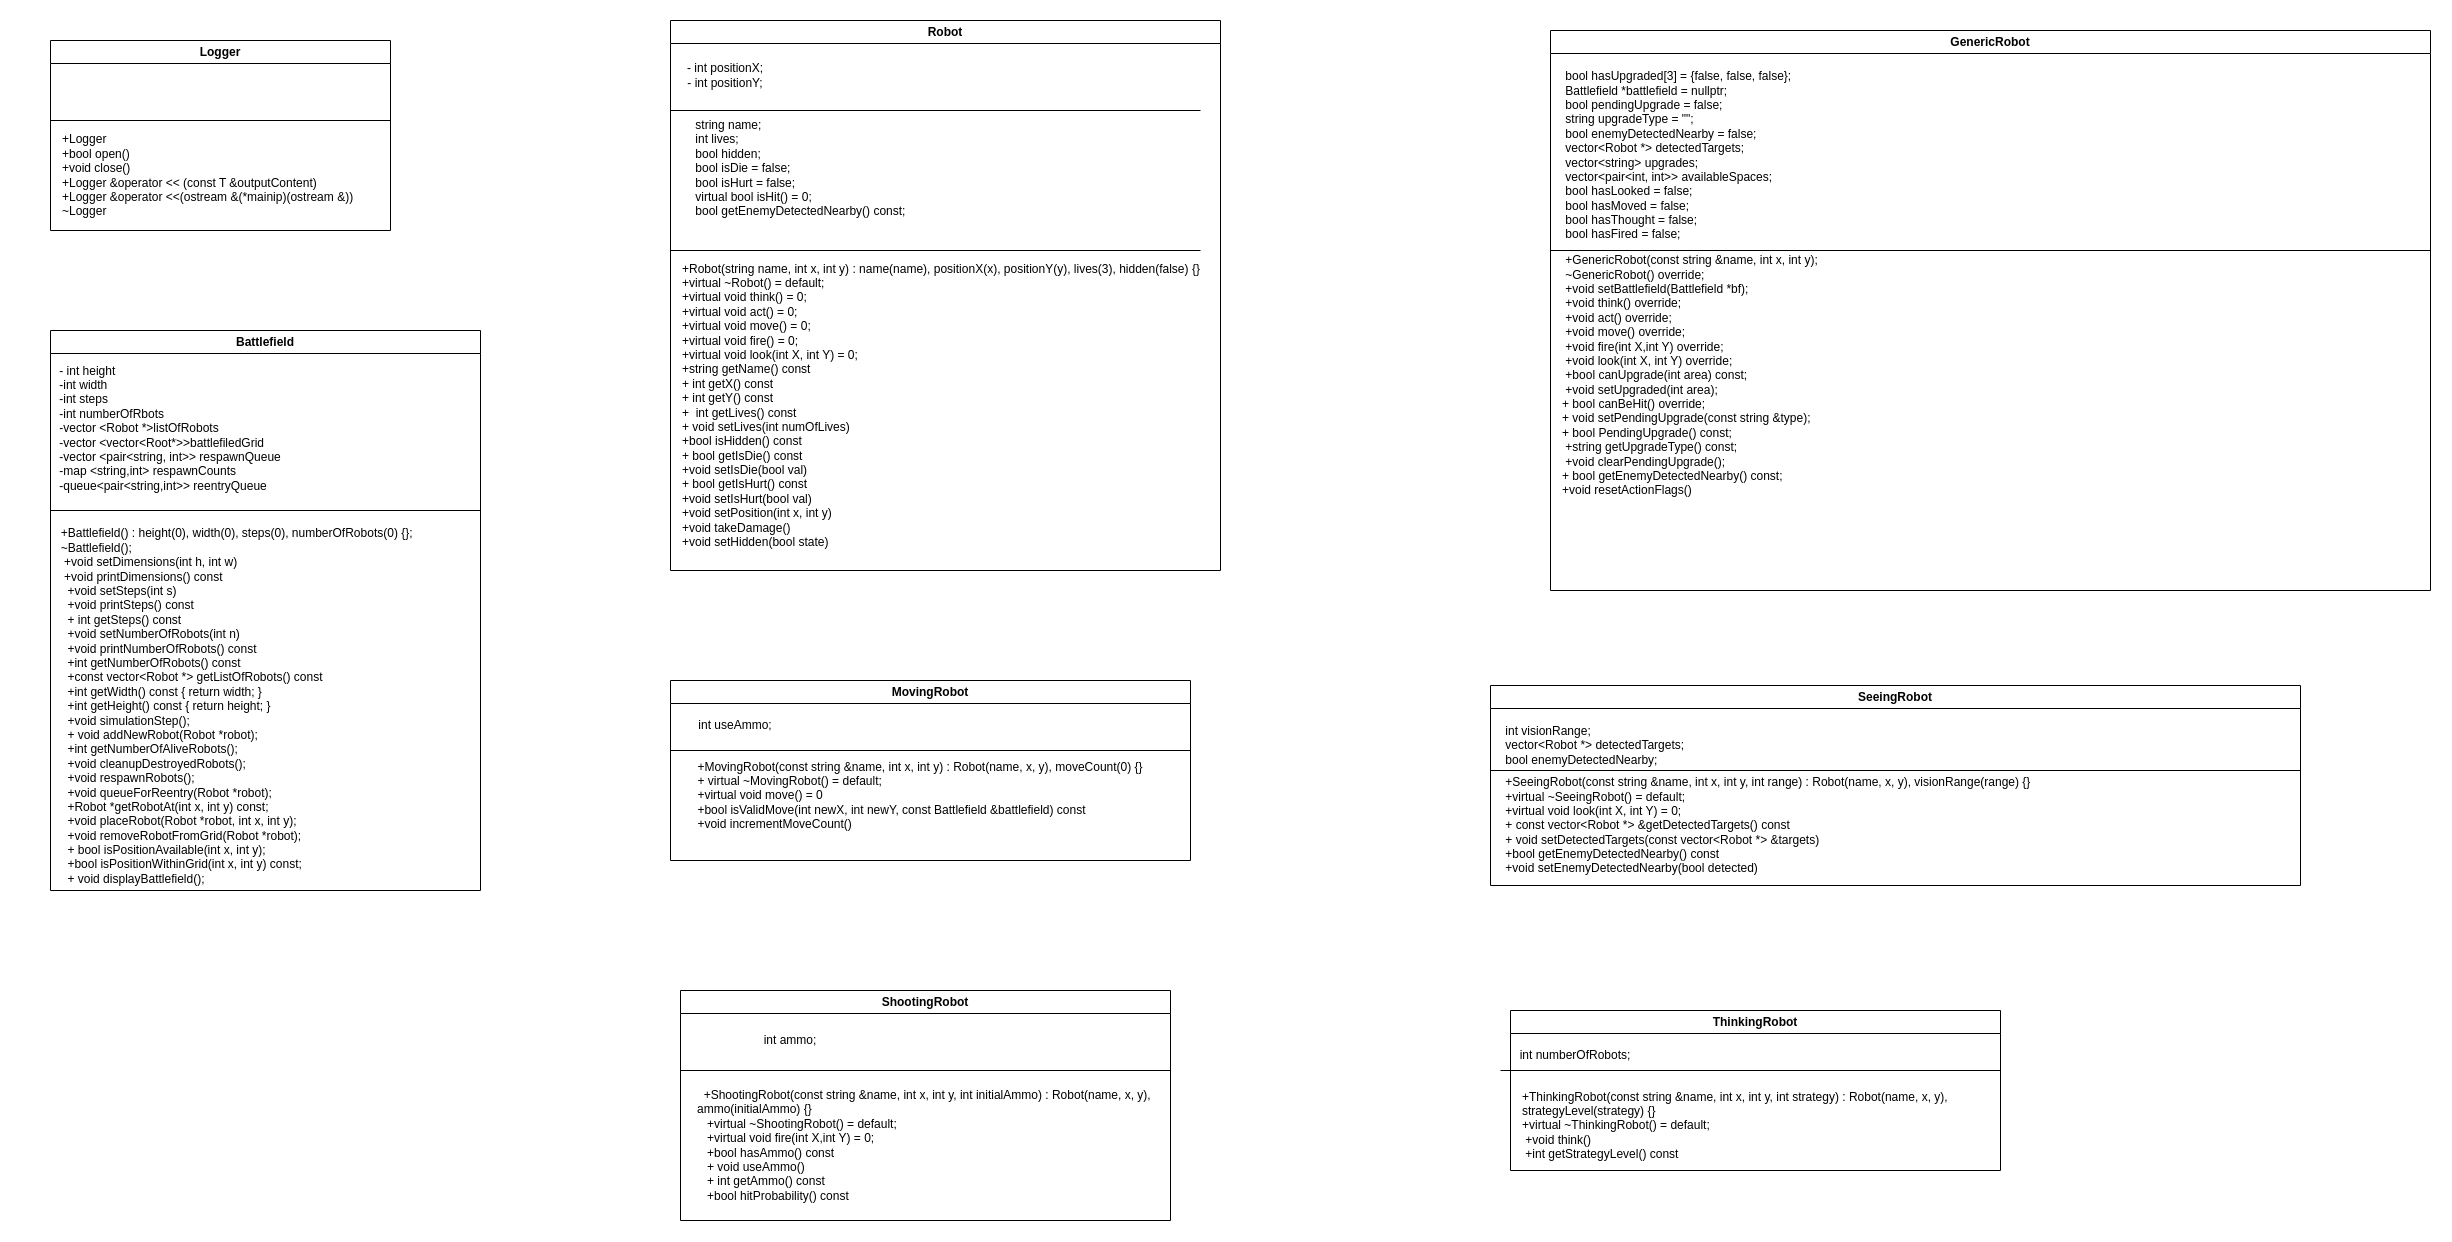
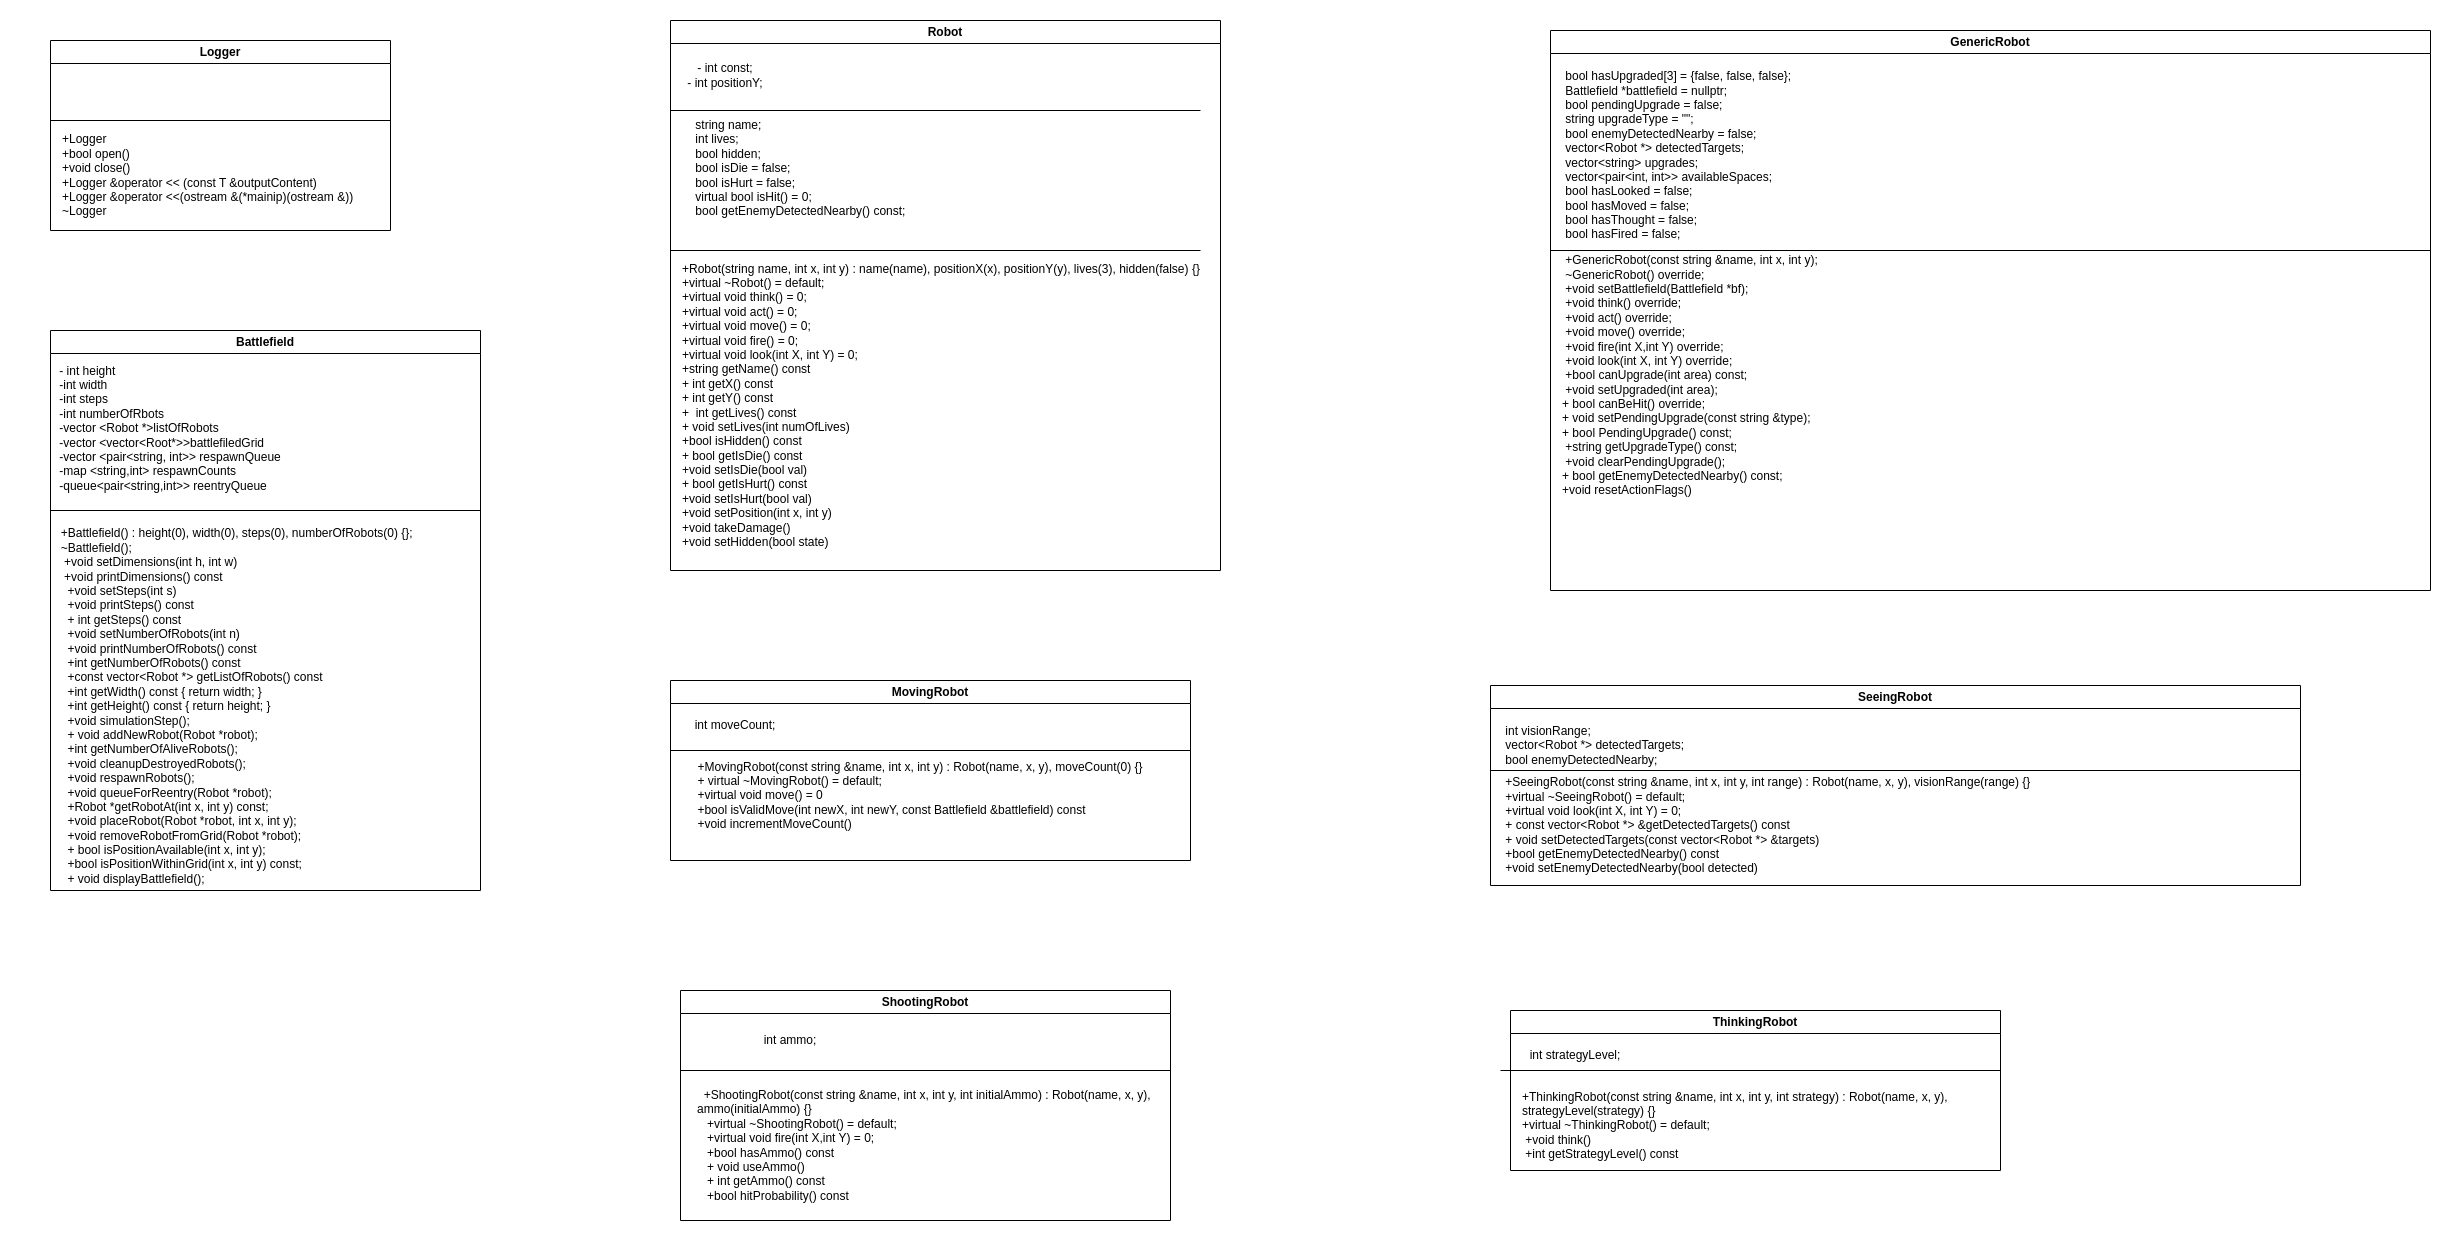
(721, 76) -> (721, 76)
(736, 726) -> (736, 726)
(1576, 1056) -> (1576, 1056)
